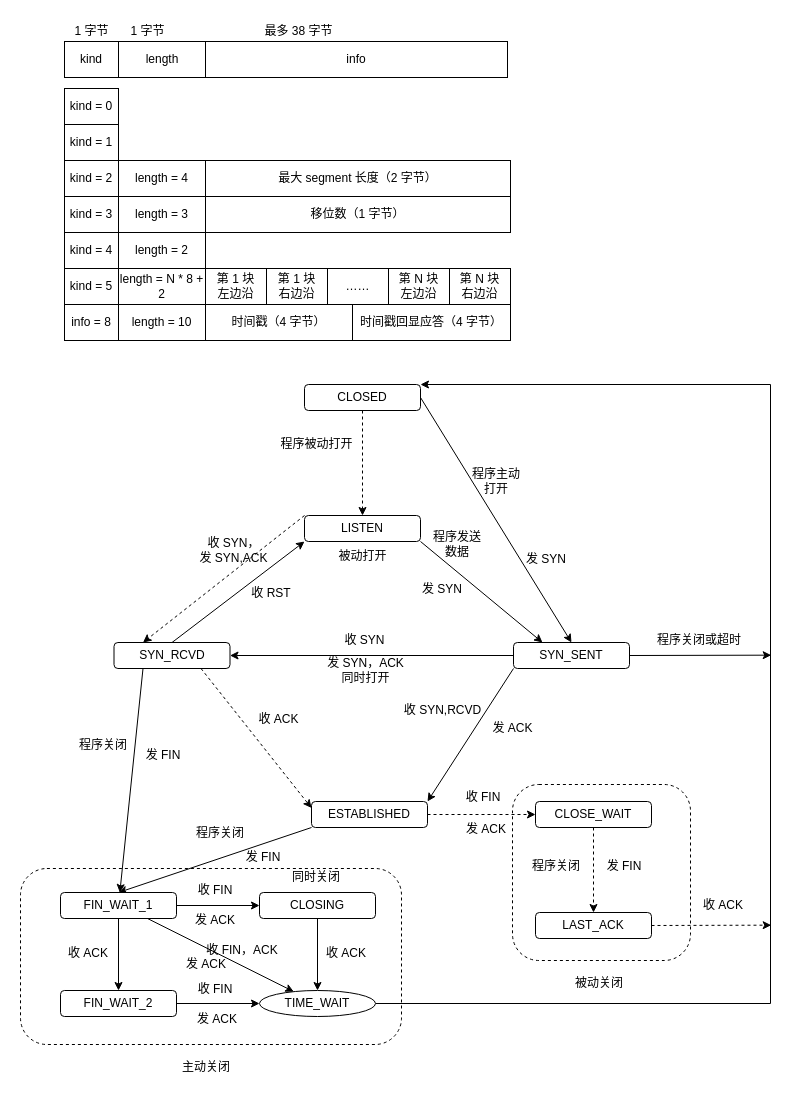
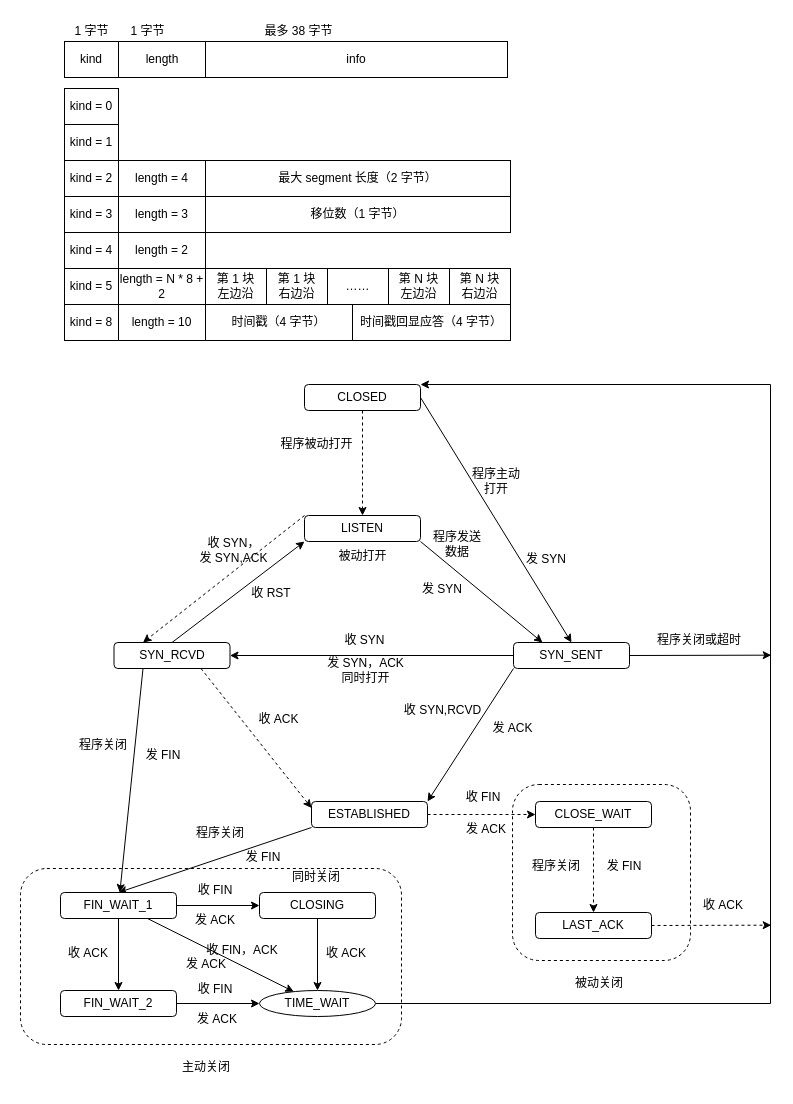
(92, 323) -> (92, 323)
